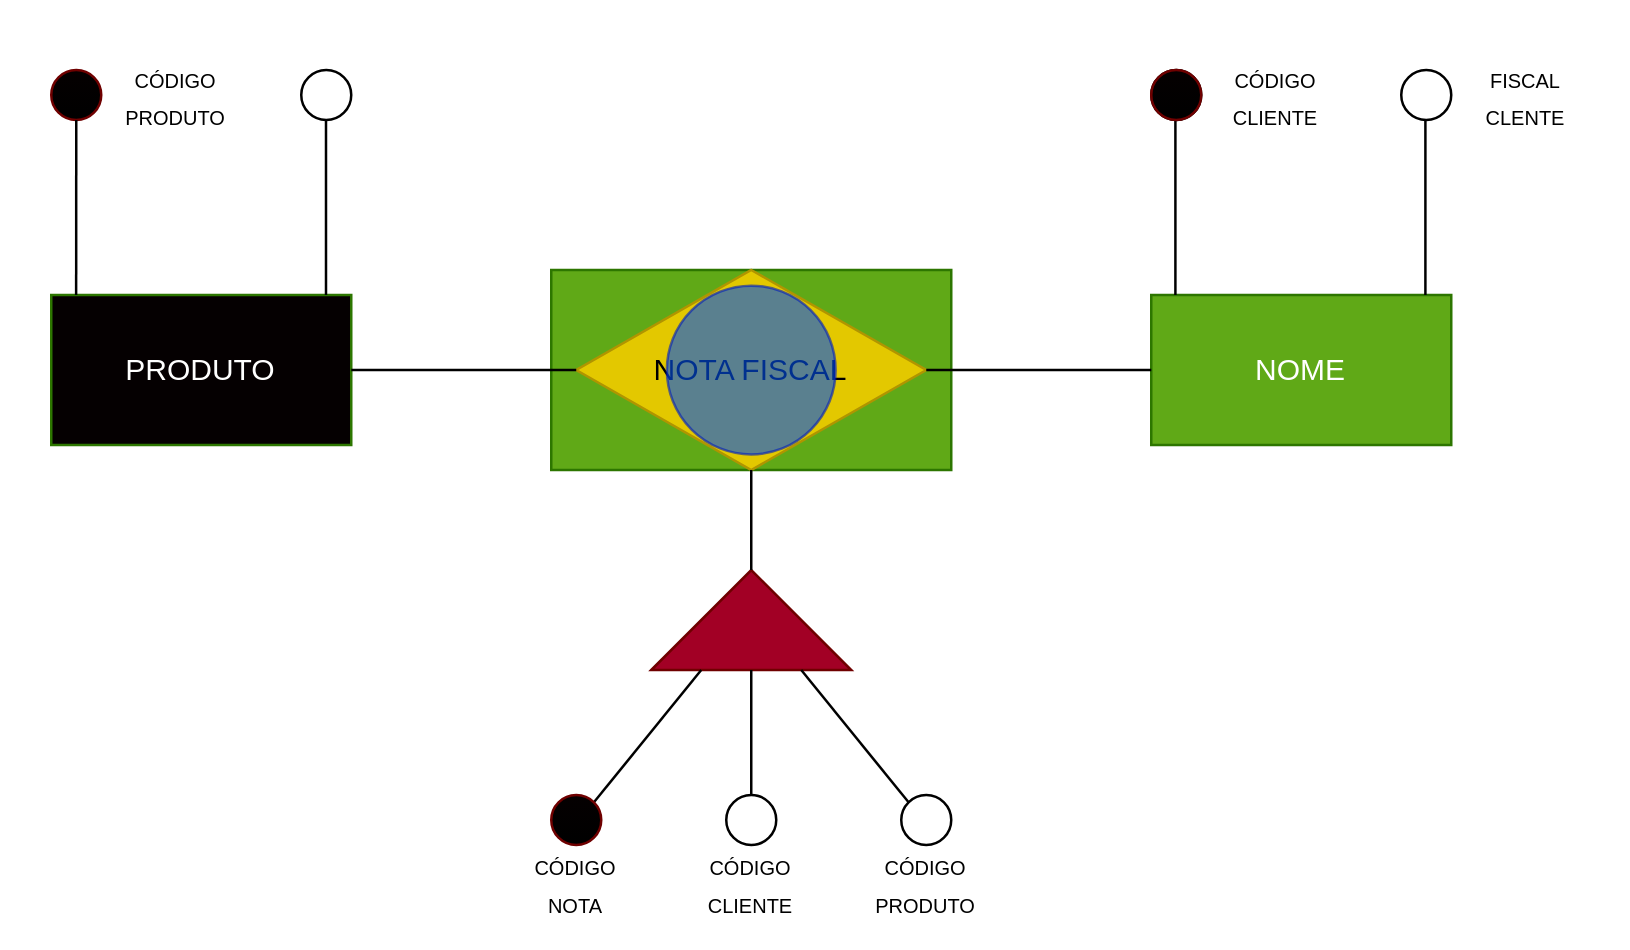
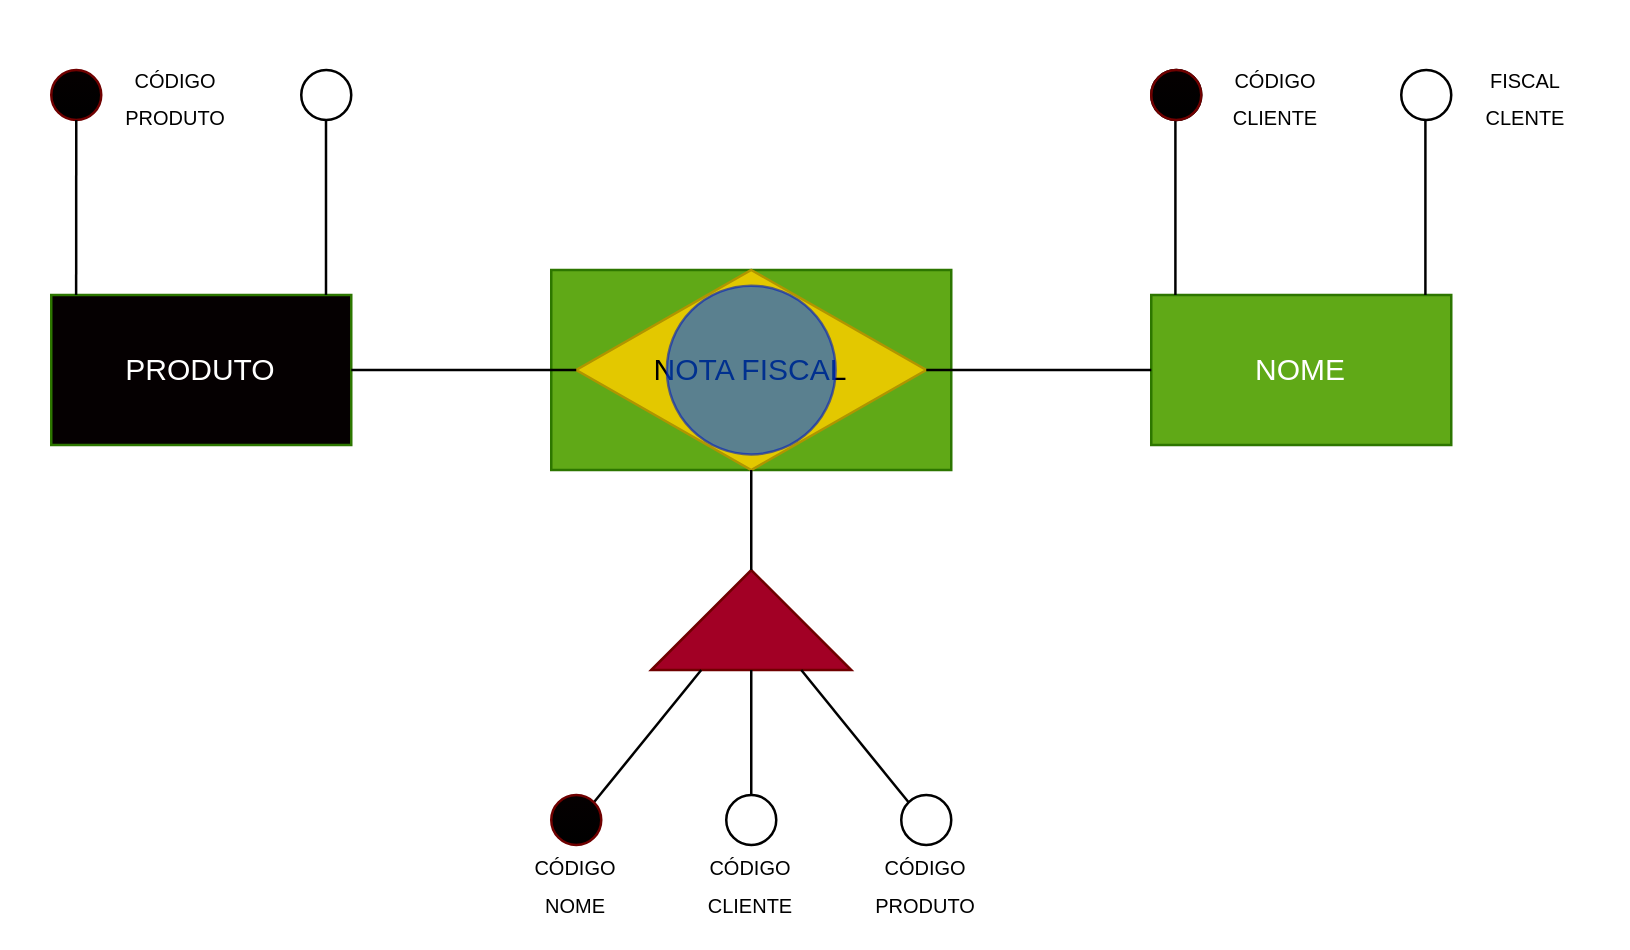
(576, 884) -> (576, 884)
